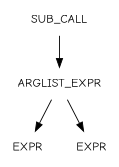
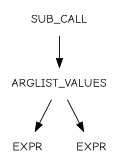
(59, 83) -> (59, 83)
